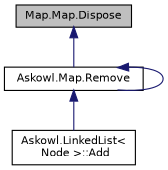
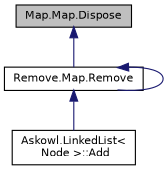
(74, 79) -> (74, 79)
